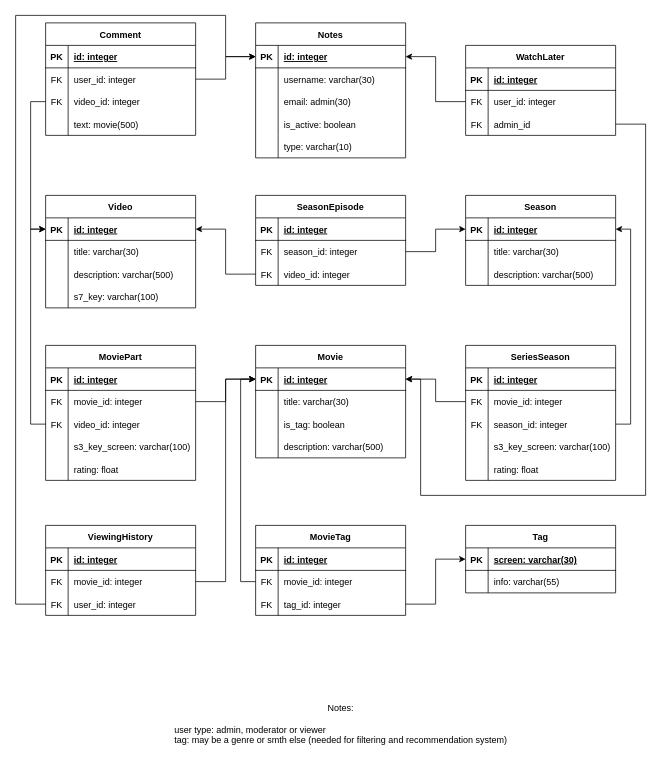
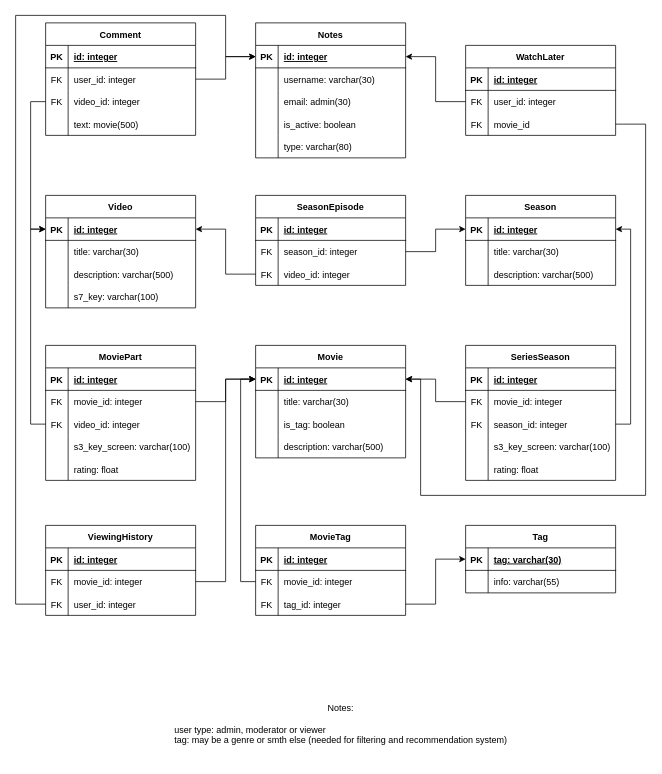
(511, 125) -> (511, 125)
(324, 147) -> (324, 147)
(539, 560) -> (531, 560)
